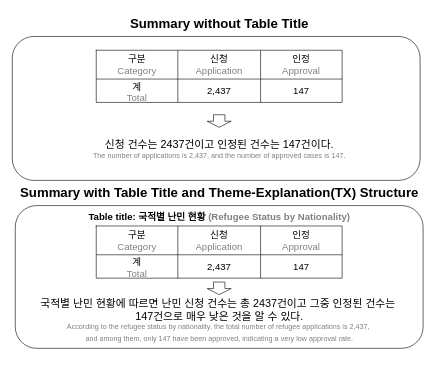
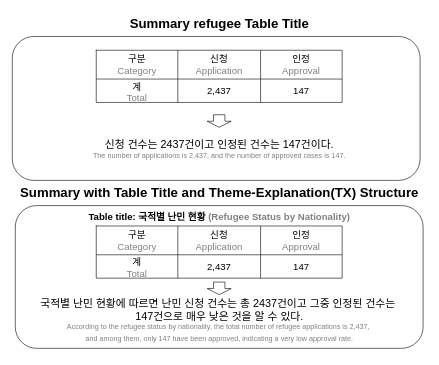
(220, 24) -> (220, 24)
